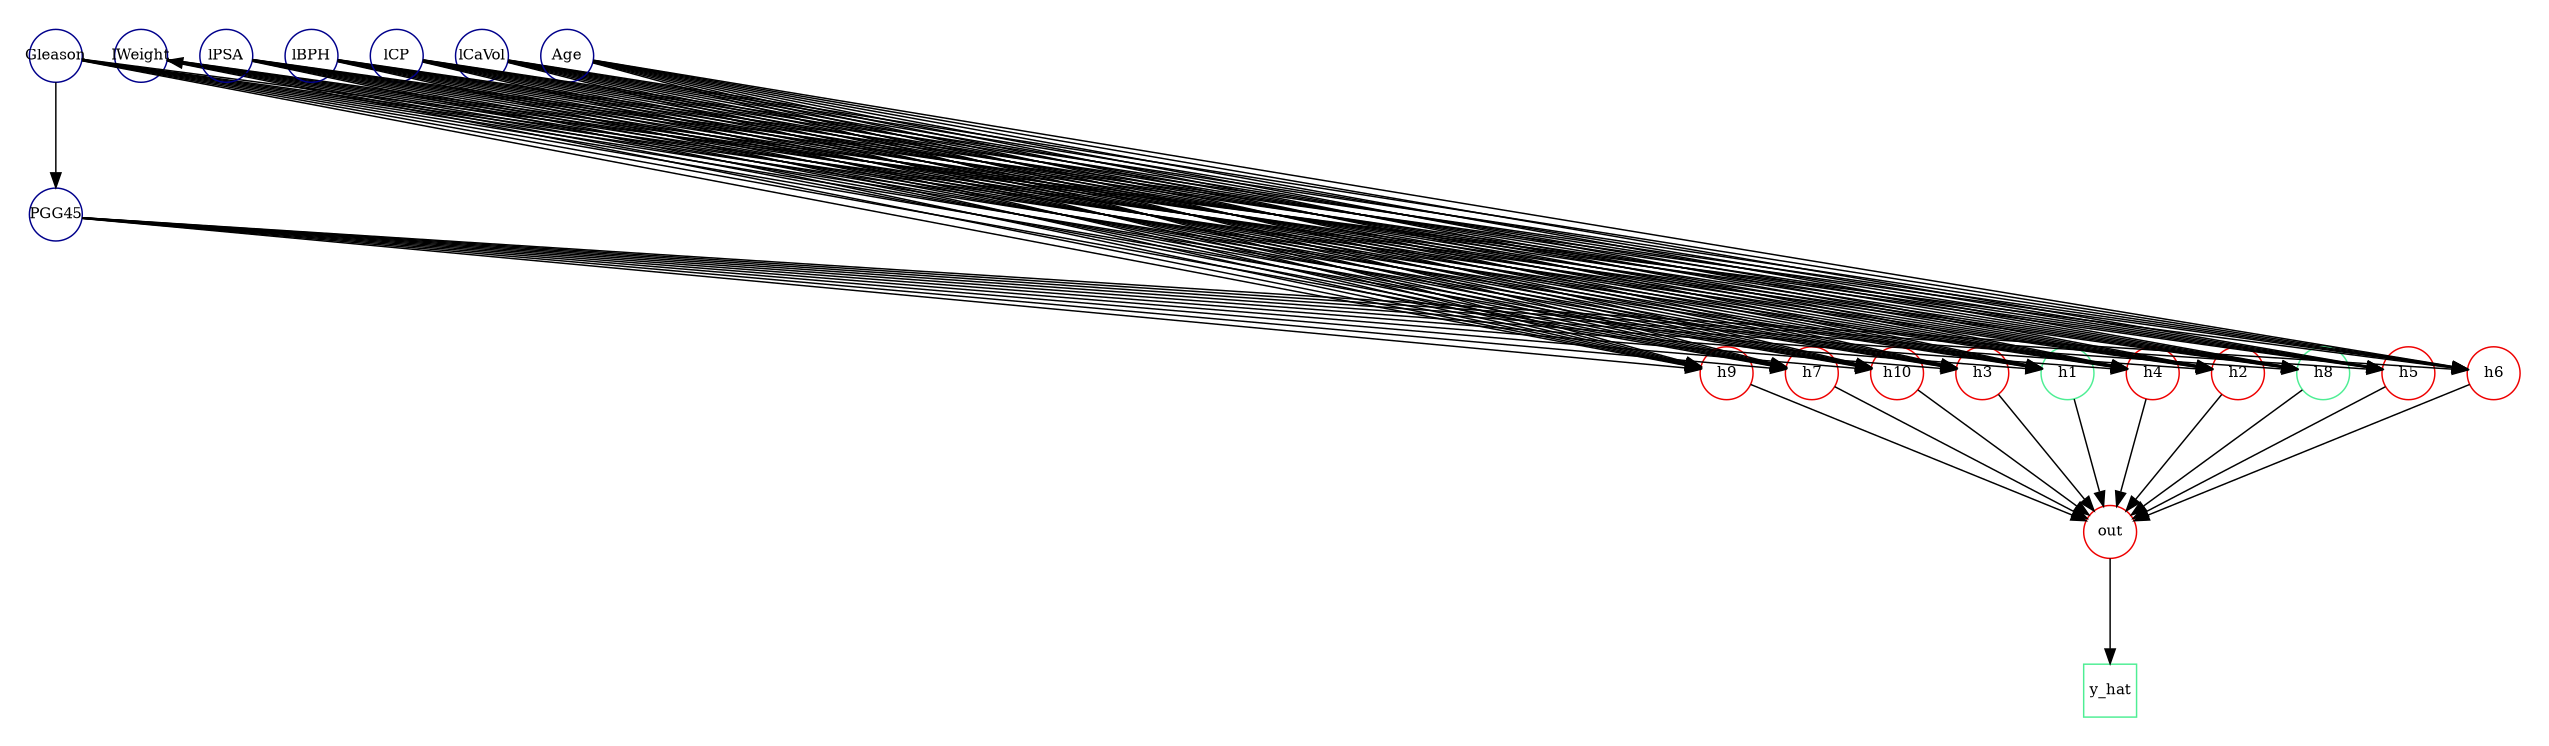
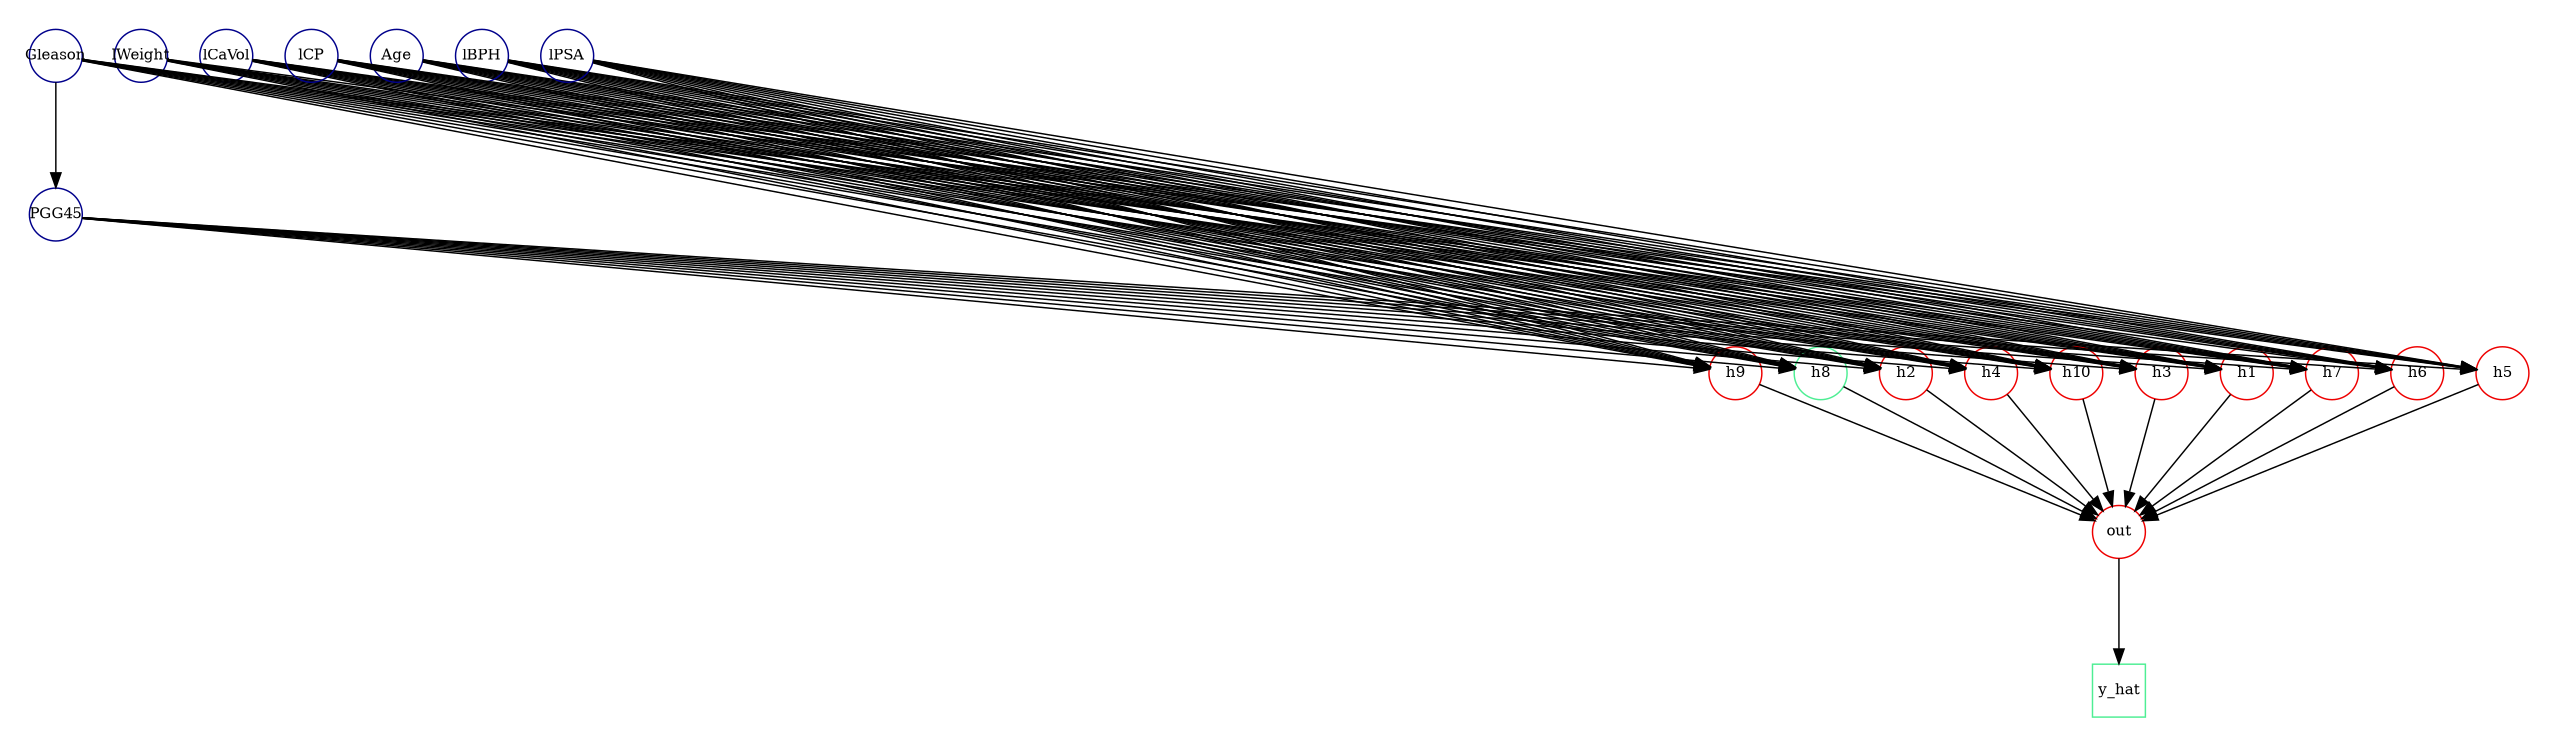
(1069, 216) -> (1144, 213)
(2068, 373) -> (2247, 373)
